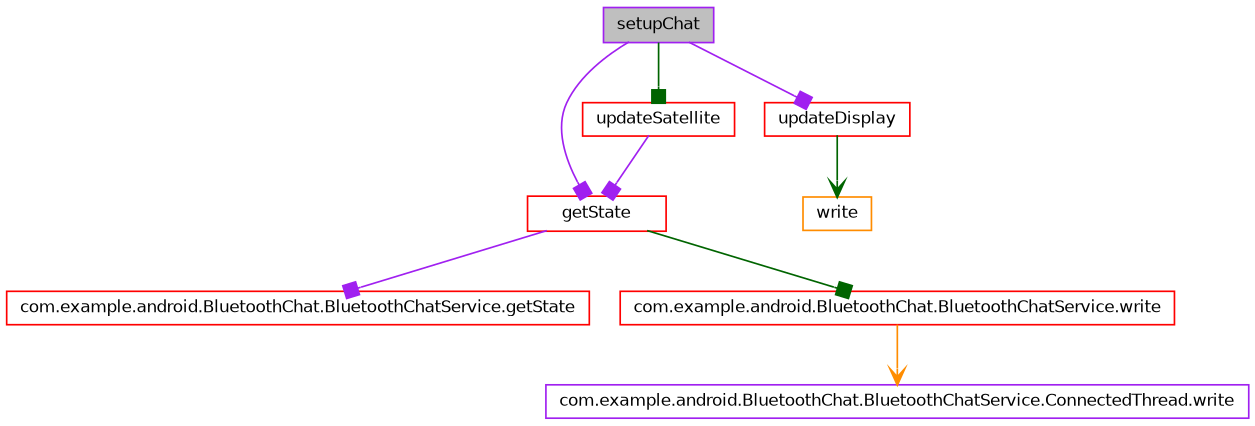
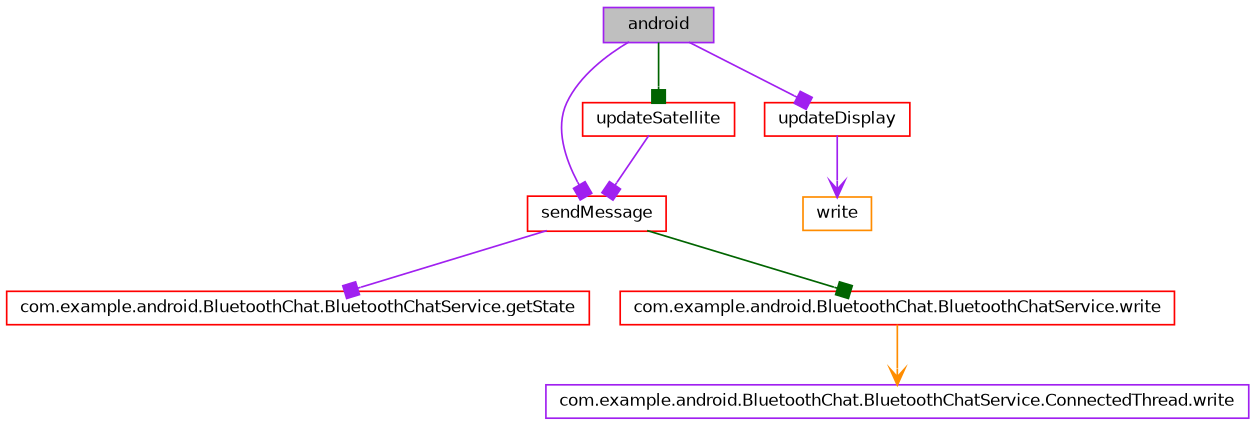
(659, 25) -> (659, 25)
(837, 158) -> (837, 158)
(597, 214) -> (597, 214)
